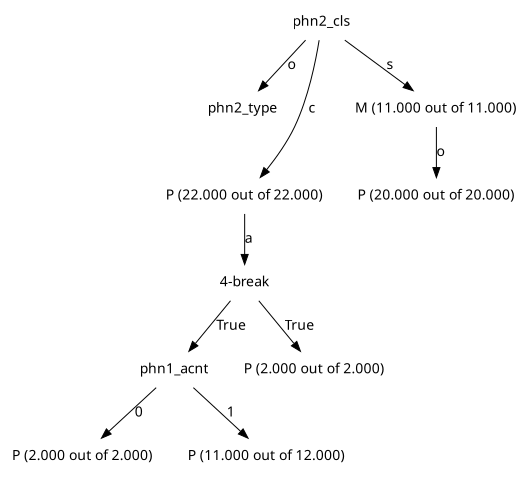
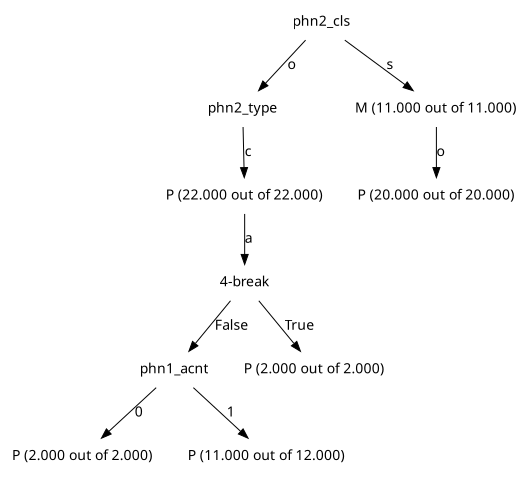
(302, 109) -> (244, 147)
(232, 326) -> (232, 326)
